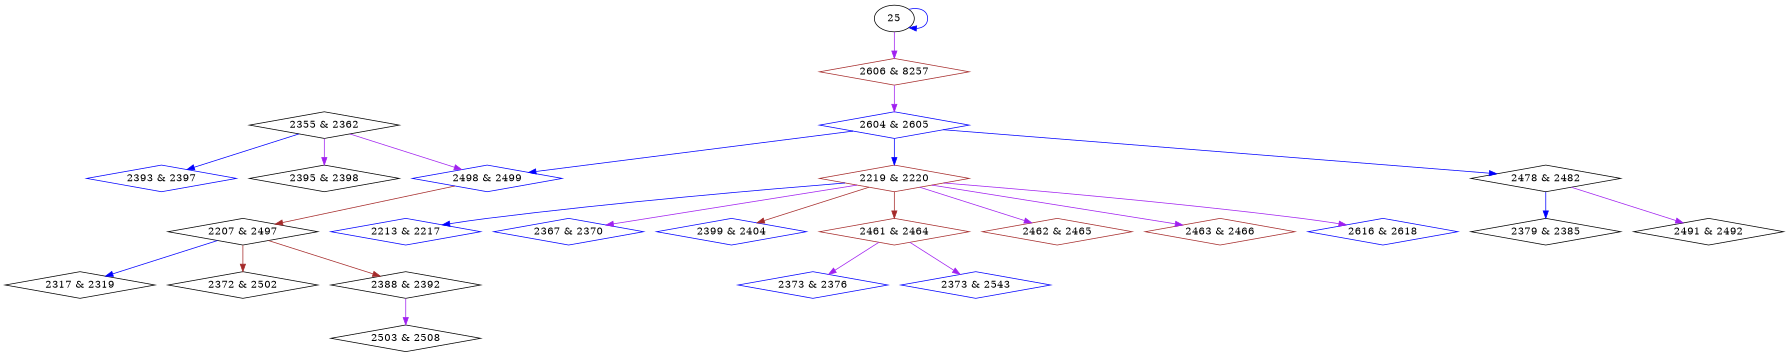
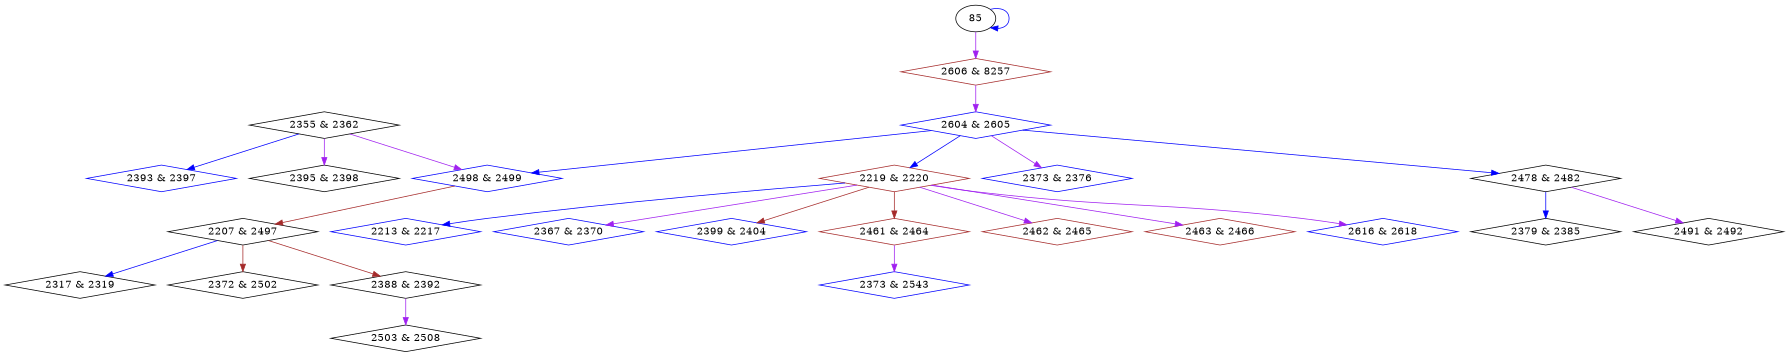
(894, 19) -> (976, 19)
(857, 256) -> (1013, 150)
